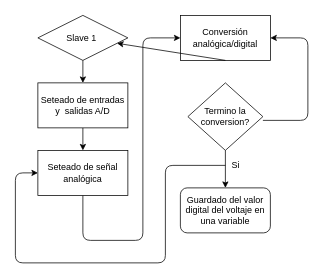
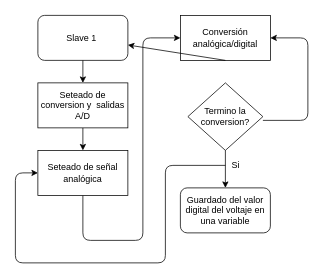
(83, 38) -> (83, 38)
(83, 105) -> (83, 105)
